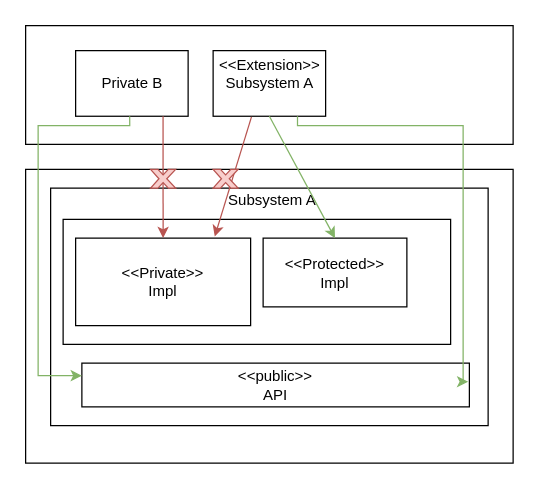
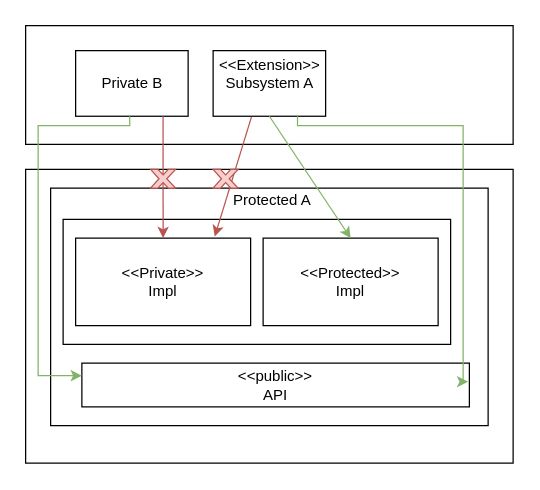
(273, 201) -> (273, 201)
(335, 273) -> (351, 282)
